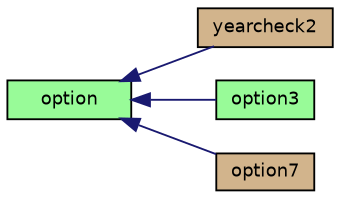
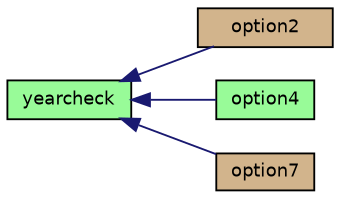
(265, 28) -> (265, 28)
(69, 100) -> (69, 100)
(265, 100) -> (265, 100)
